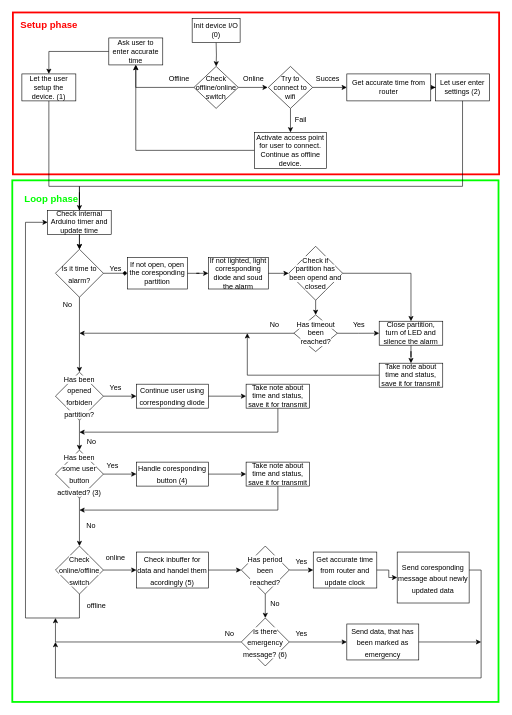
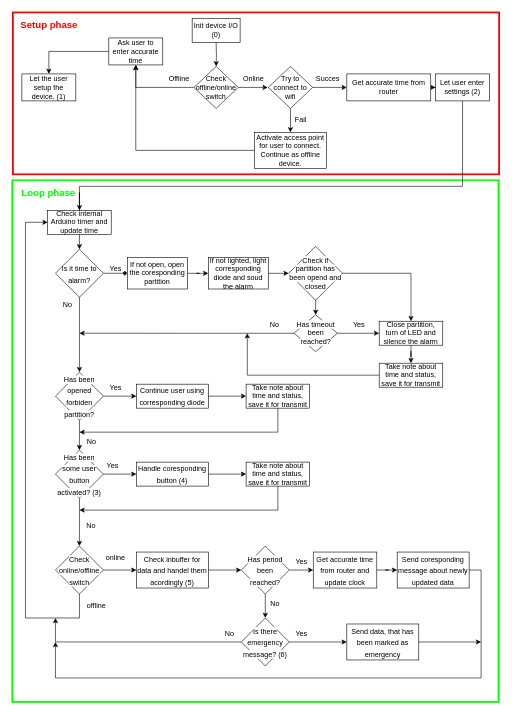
(49, 157) -> none
(51, 198) -> (48, 192)
(434, 578) -> (434, 570)
